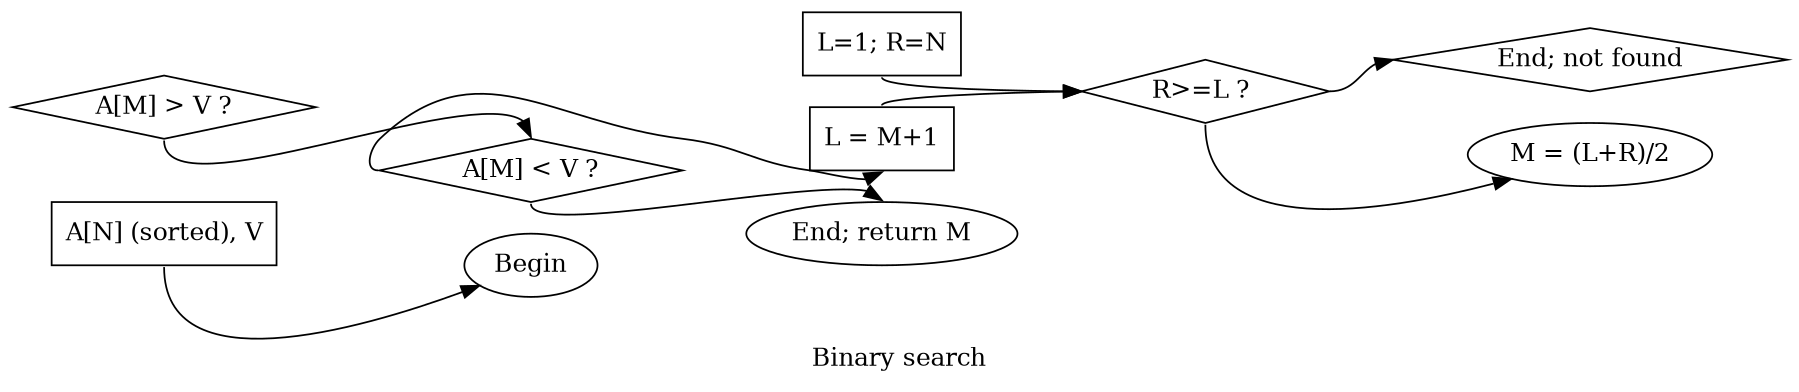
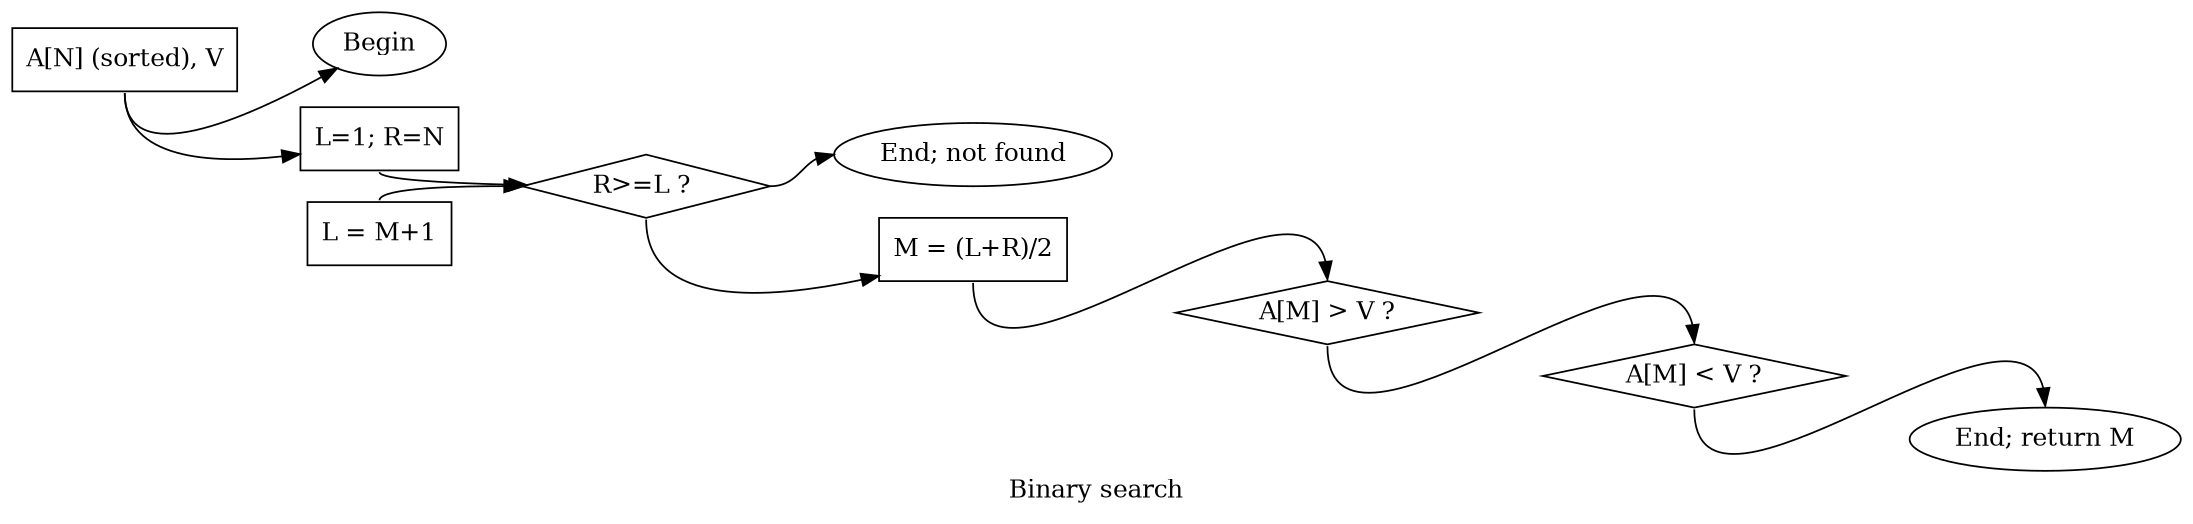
(1590, 60) -> (973, 155)
(599, 120) -> none
none -> (187, 155)
(1590, 155) -> (973, 249)
none -> (1142, 285)
